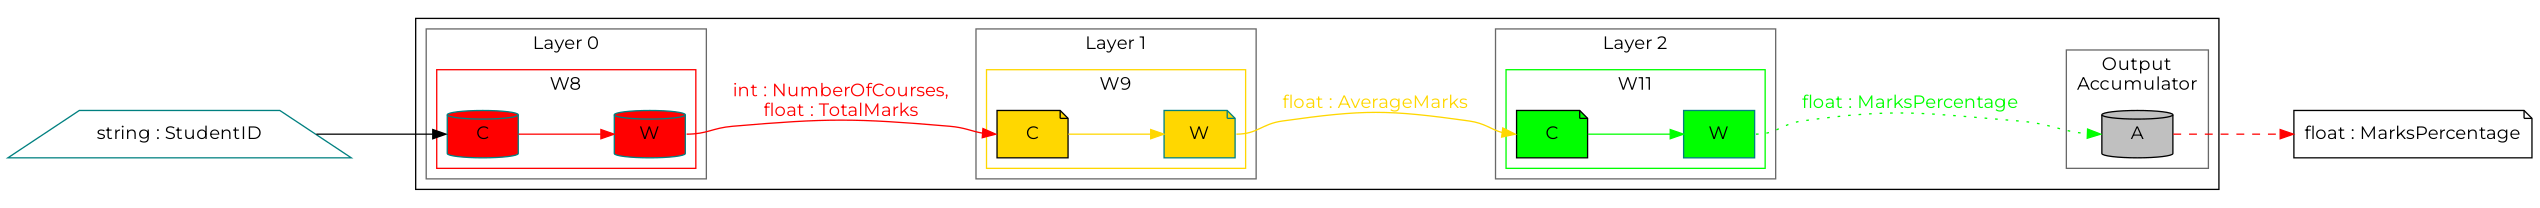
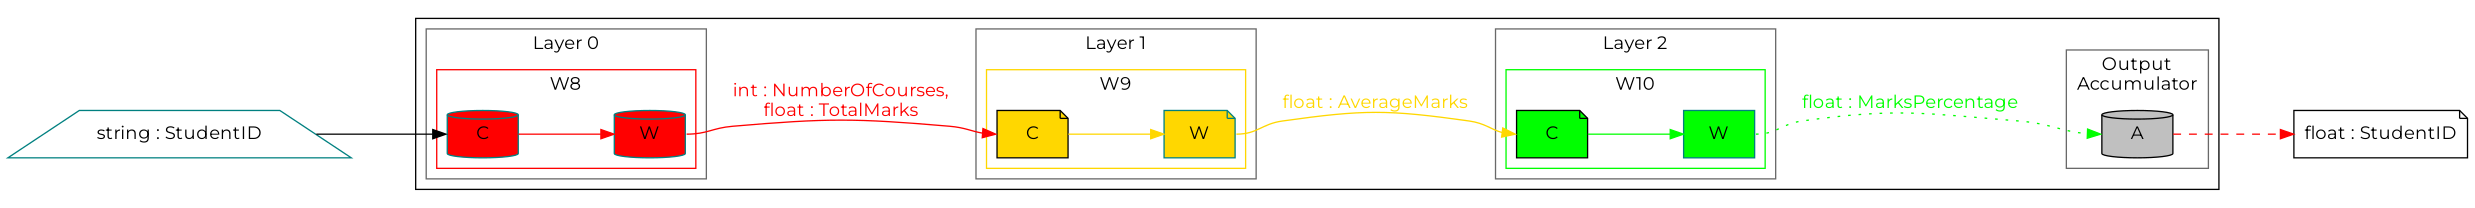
(1636, 85) -> (1636, 85)
(2413, 134) -> (2381, 134)
